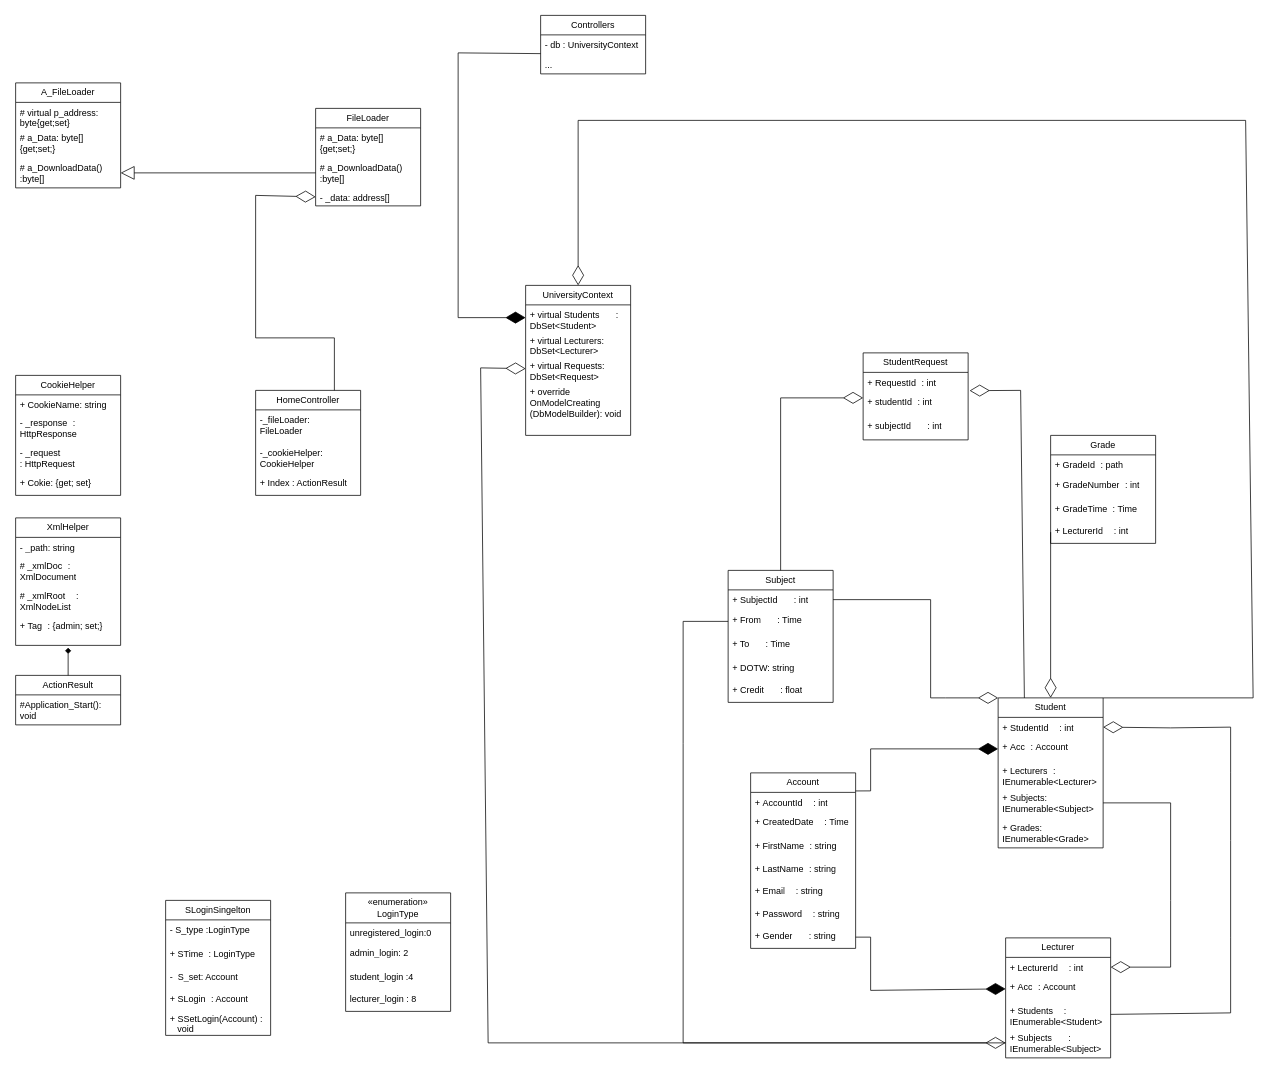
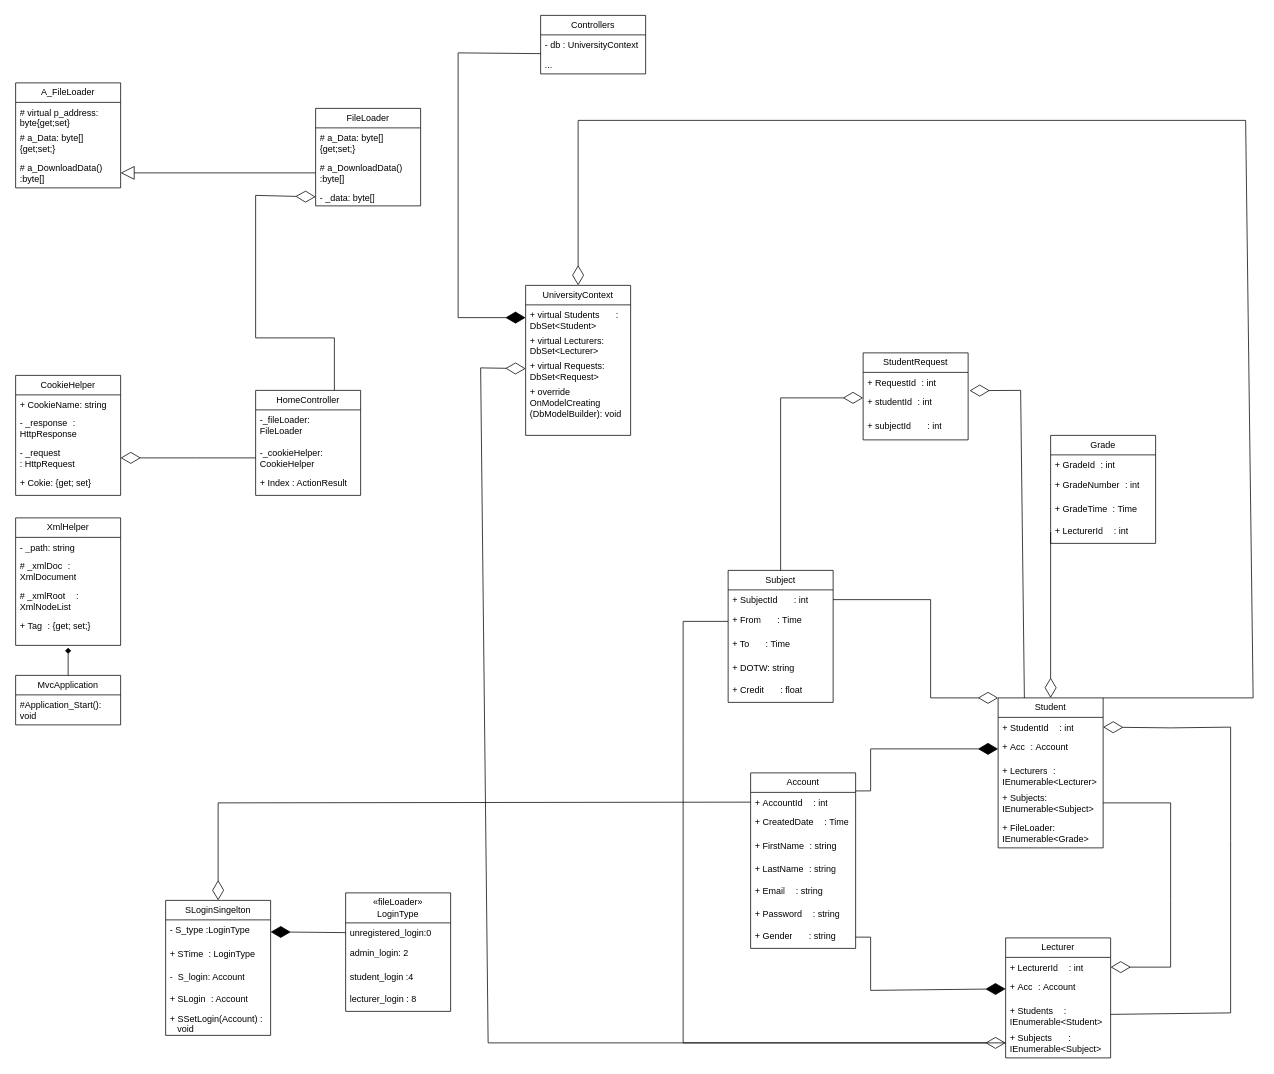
(362, 199) -> (354, 199)
none -> (198, 458)
(1092, 466) -> (1088, 466)
(66, 626) -> (62, 626)
(68, 685) -> (68, 685)
none -> (445, 803)
(1051, 834) -> (1051, 834)
(398, 908) -> (398, 908)
none -> (318, 932)
(209, 977) -> (212, 977)
